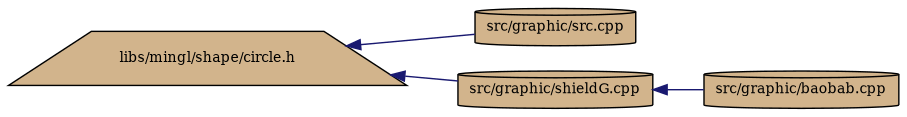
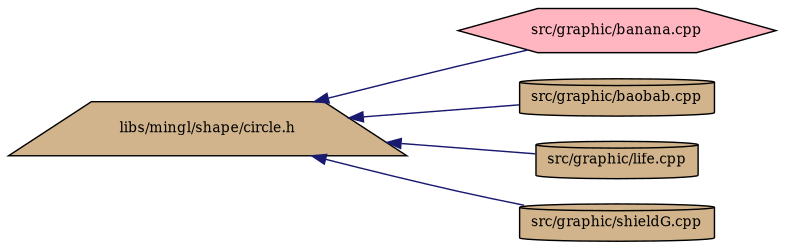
(555, 27) -> (617, 160)
none -> (617, 31)
(685, 90) -> (441, 111)
